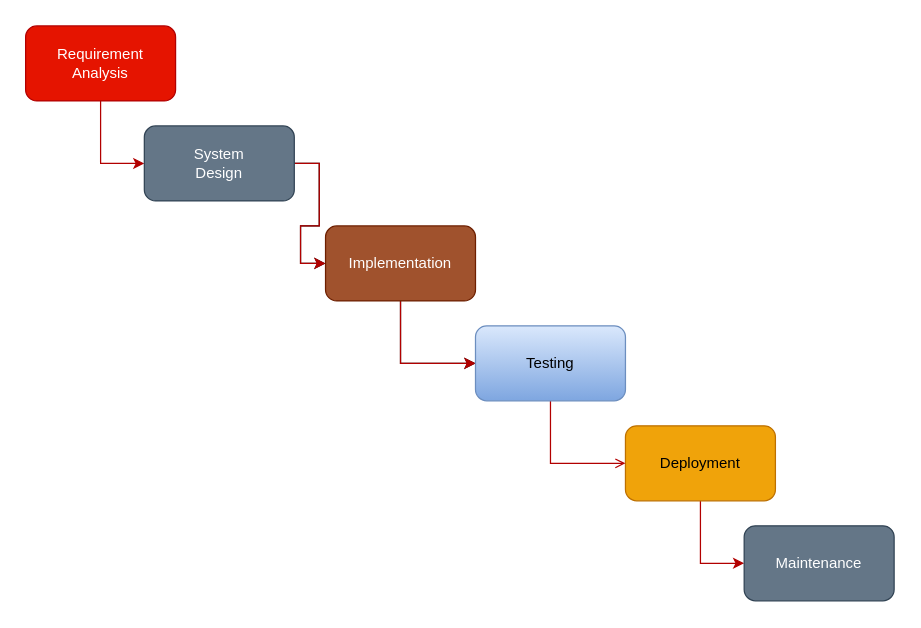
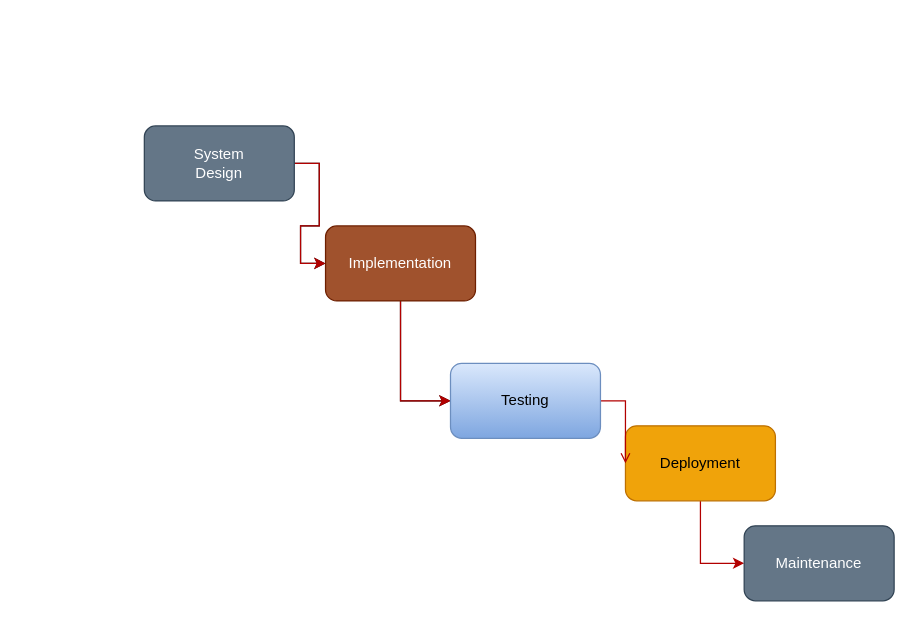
(101, 63) -> none
(101, 149) -> none
(551, 363) -> (526, 401)
